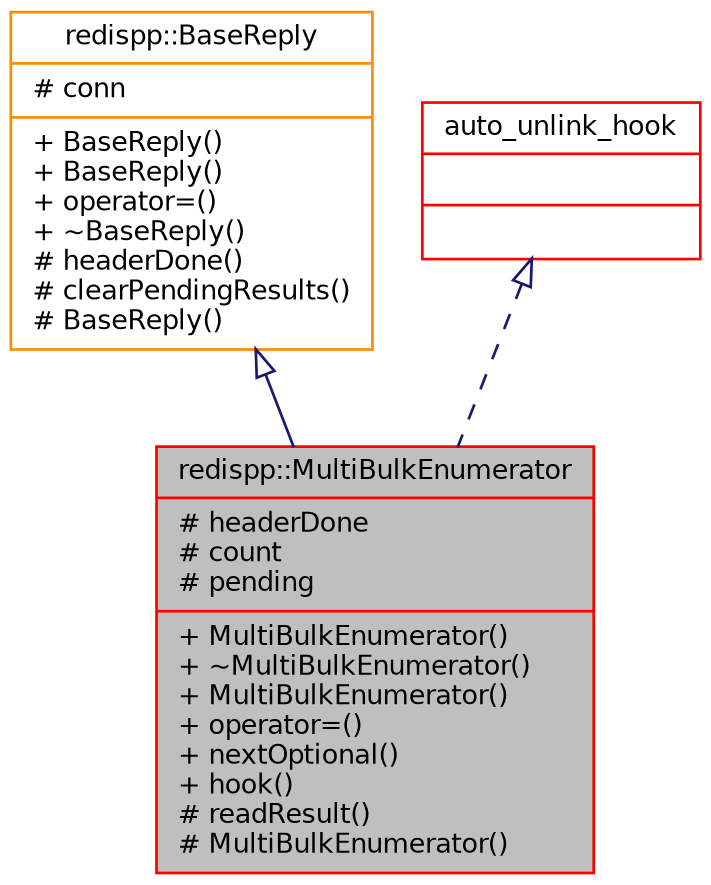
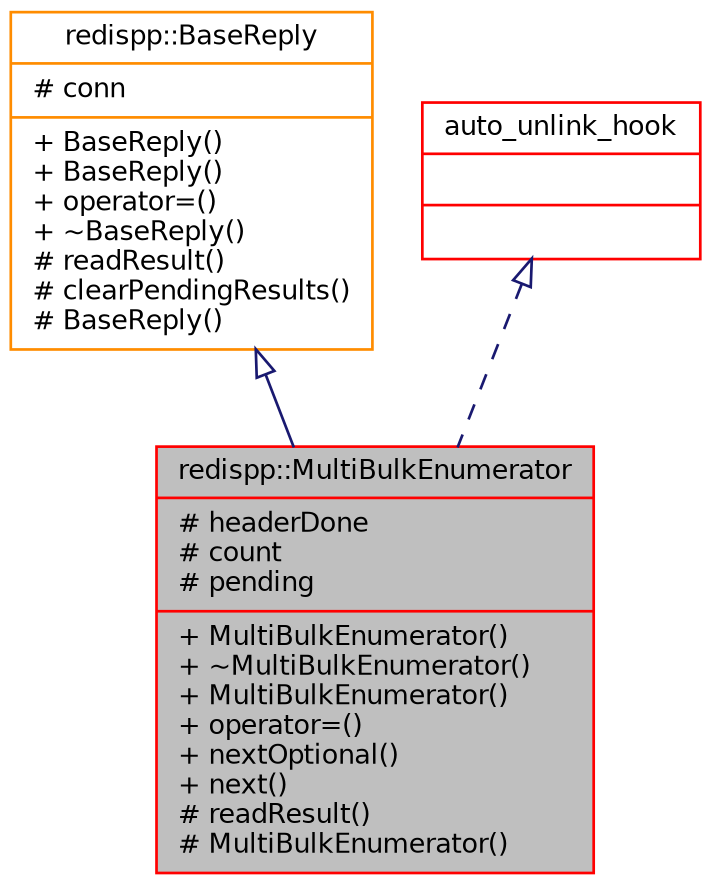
(139, 262) -> (130, 262)
(236, 785) -> (233, 785)
